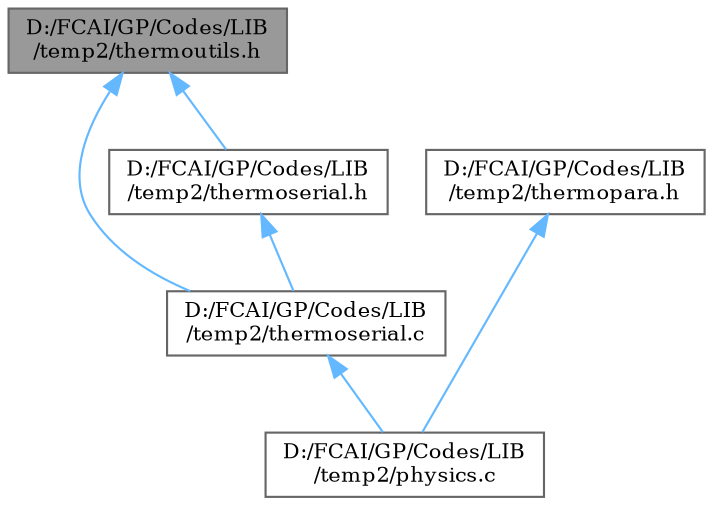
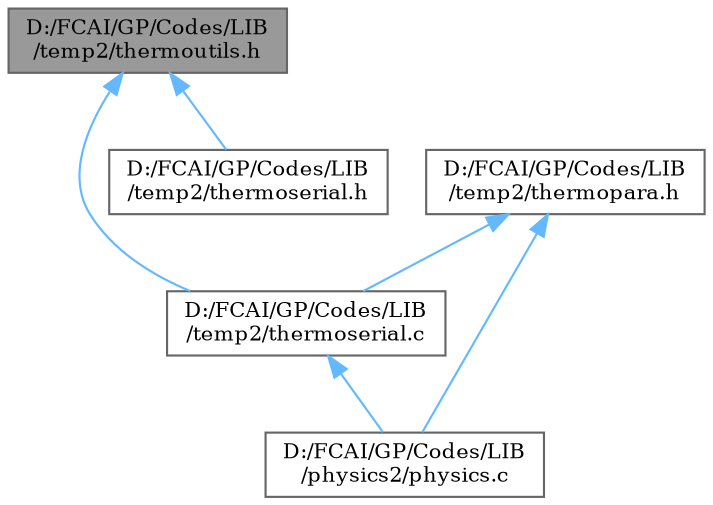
(282, 263) -> (426, 258)
(405, 465) -> (405, 465)
